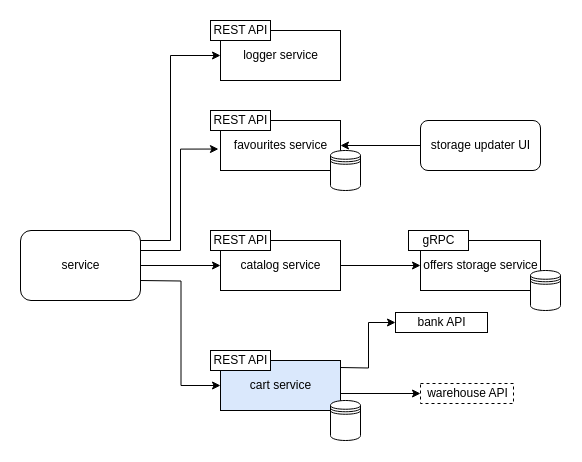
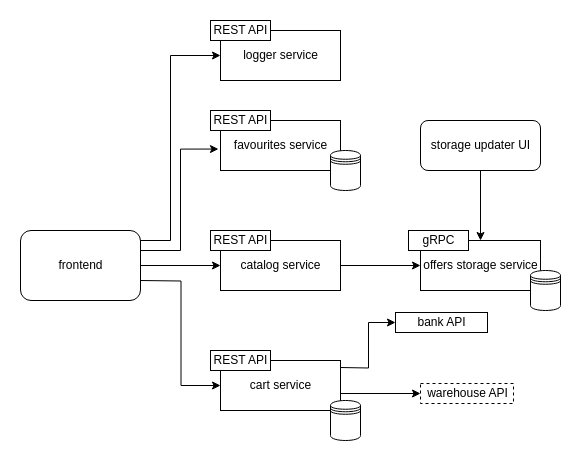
(384, 146) -> (481, 202)
(81, 266) -> (81, 266)
(281, 386) -> (281, 386)
